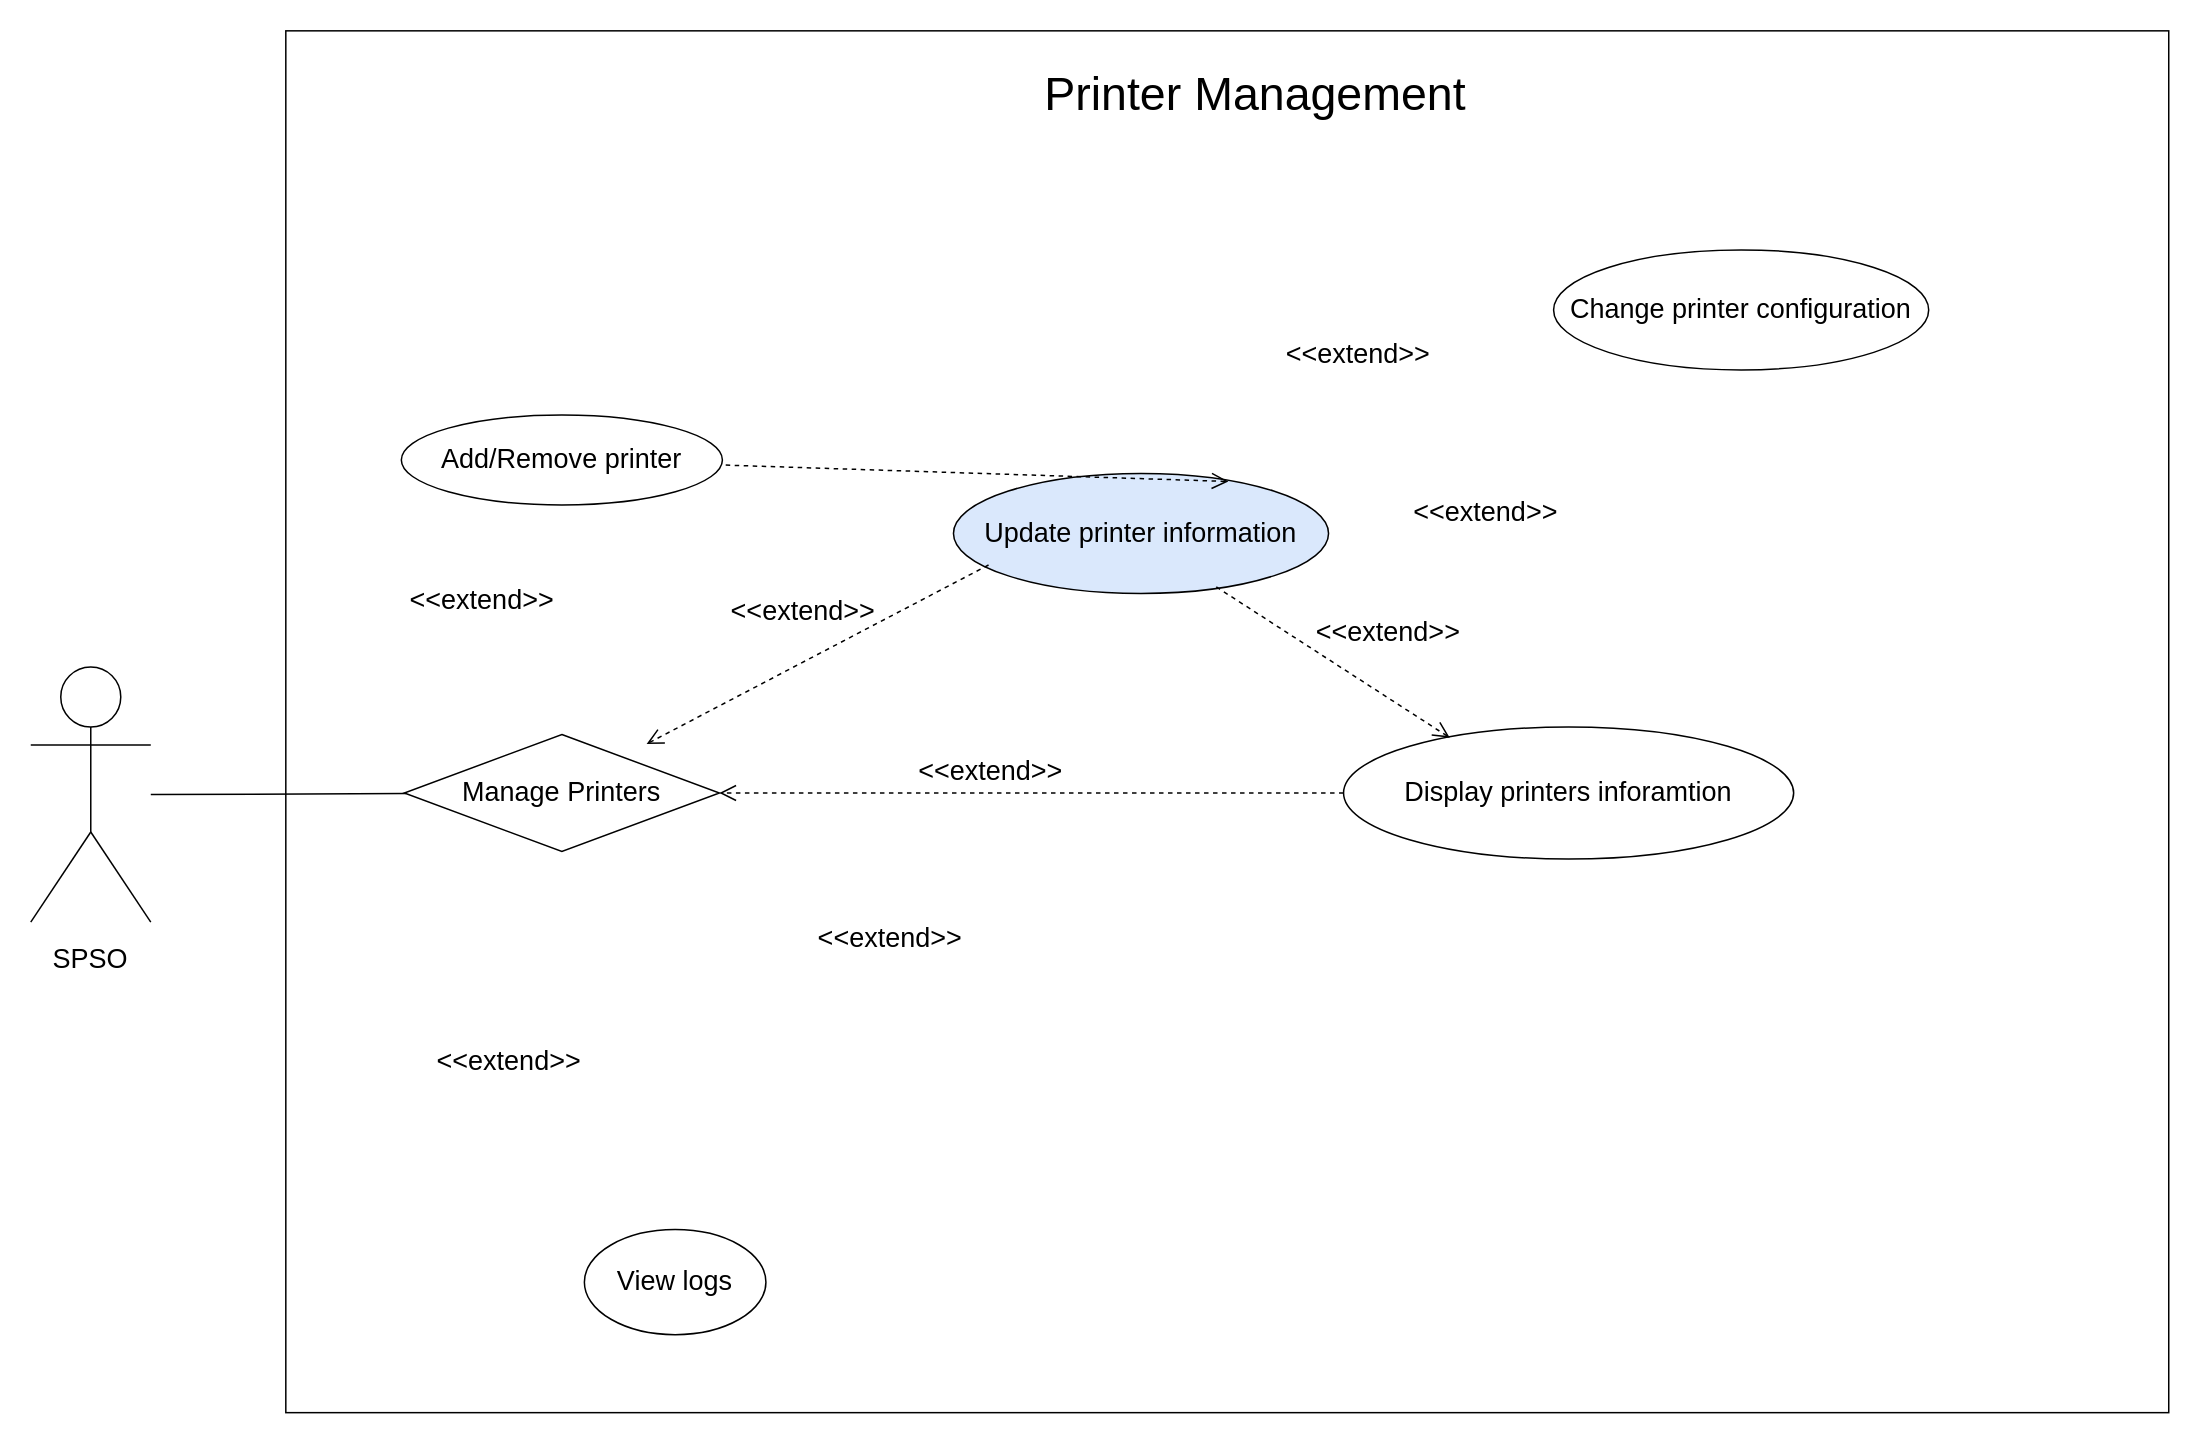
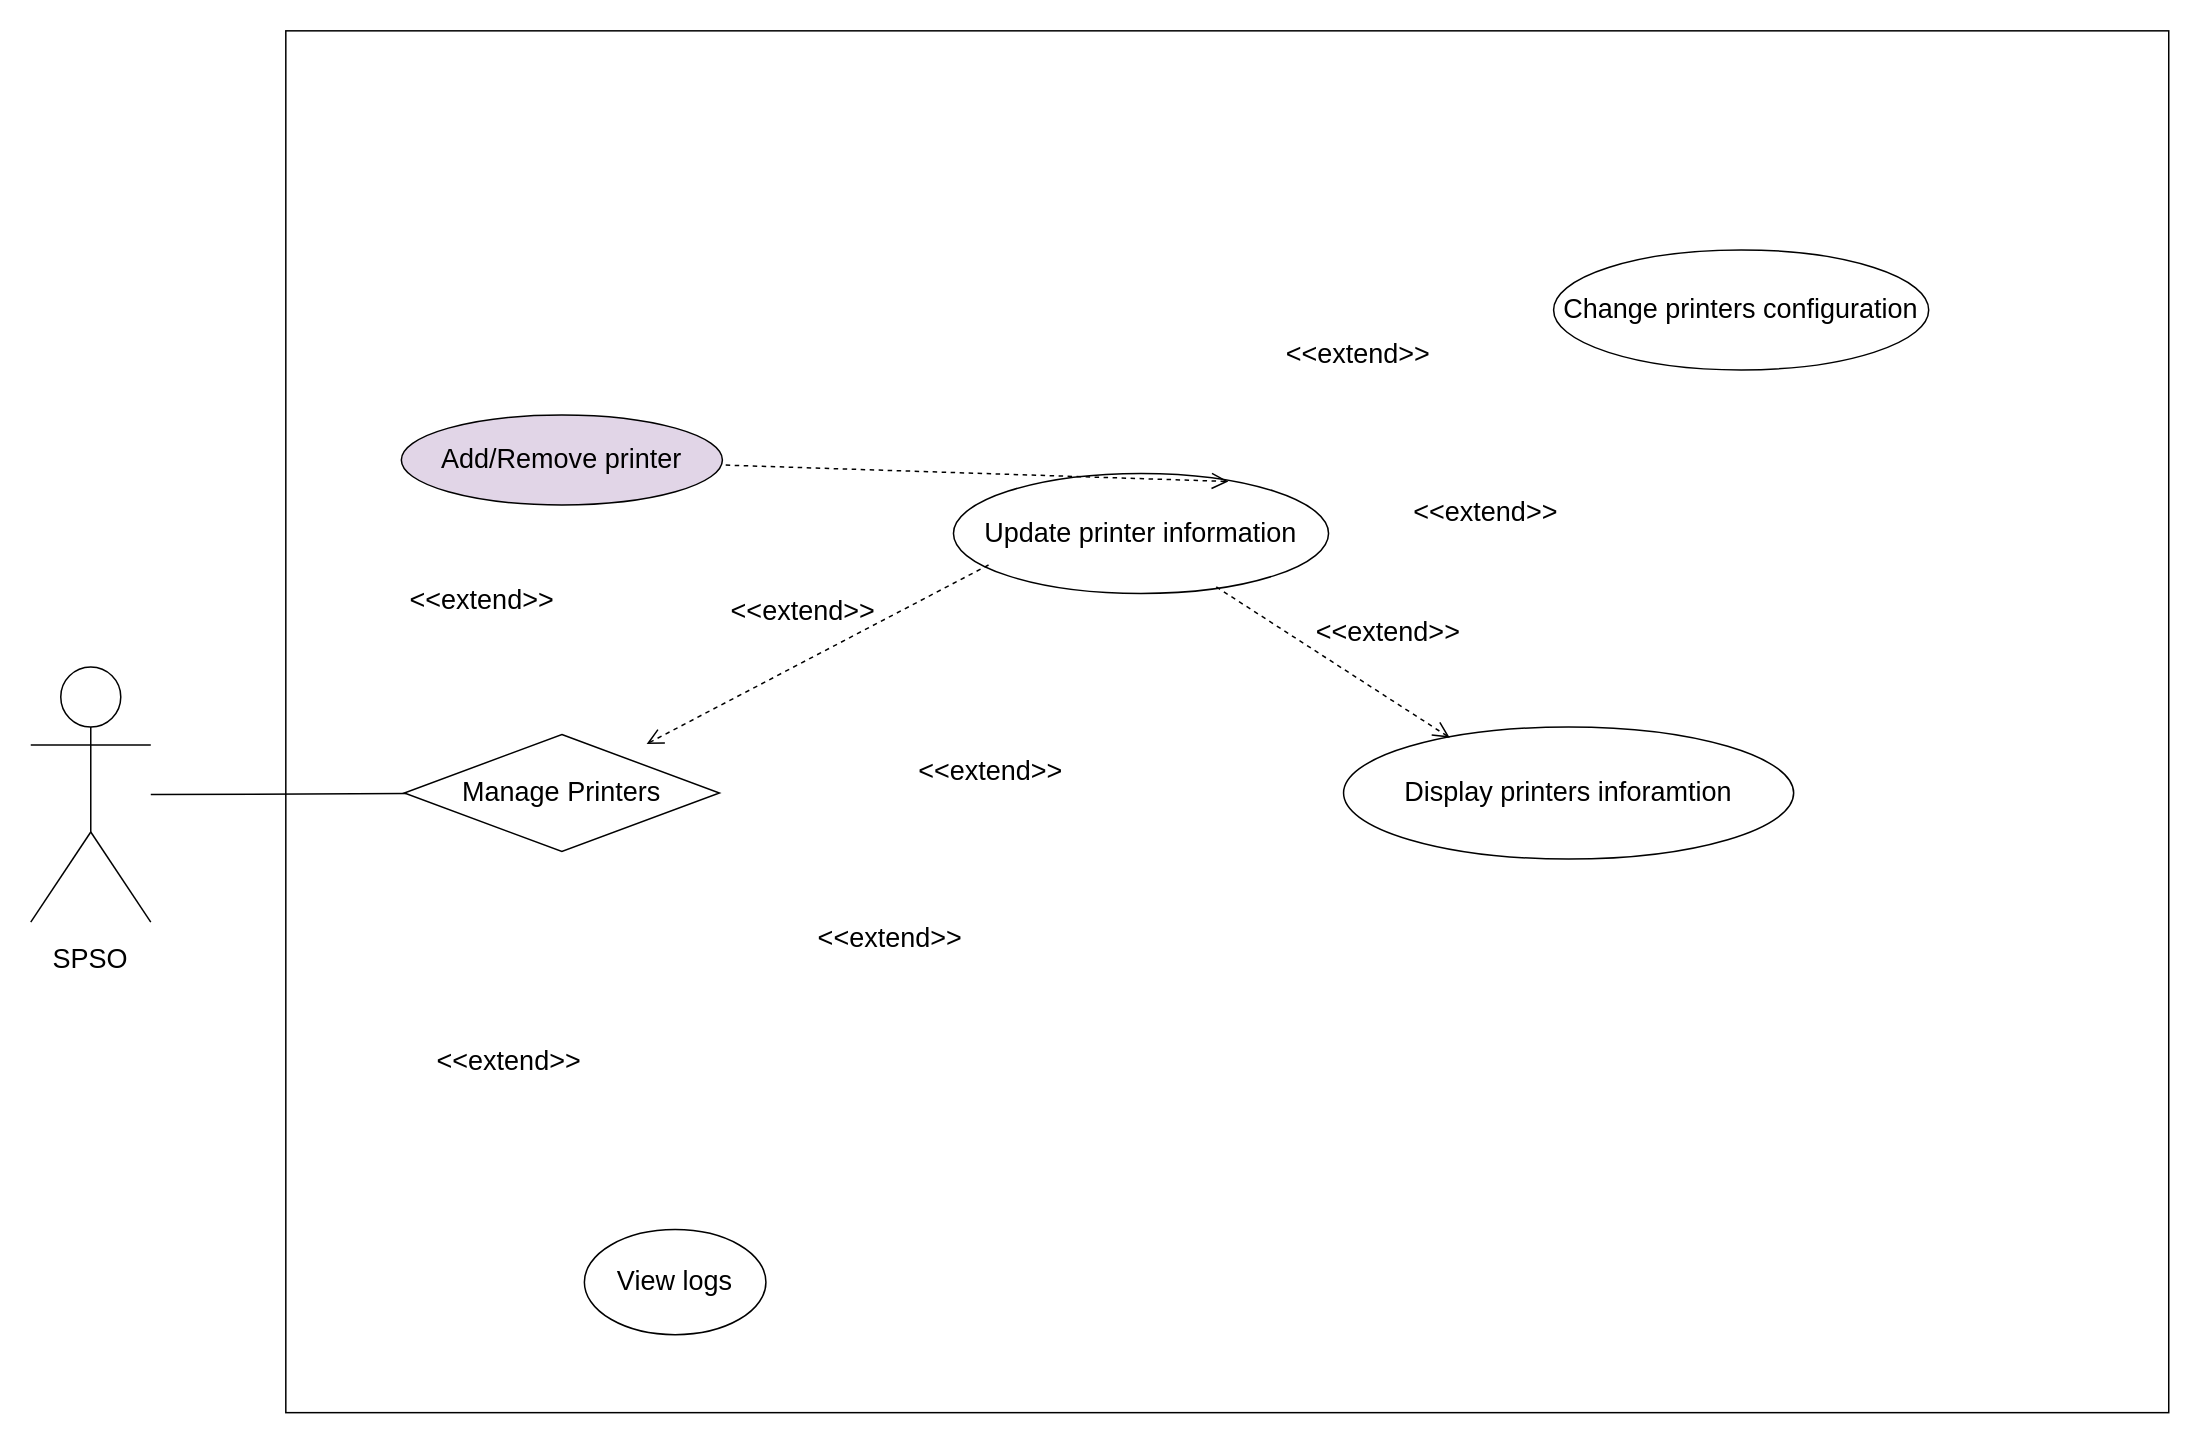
(1276, 94) -> none
(1741, 310) -> (1741, 310)
(562, 460) -> (562, 460)
(1141, 533) -> (1141, 533)
(1033, 793) -> none
